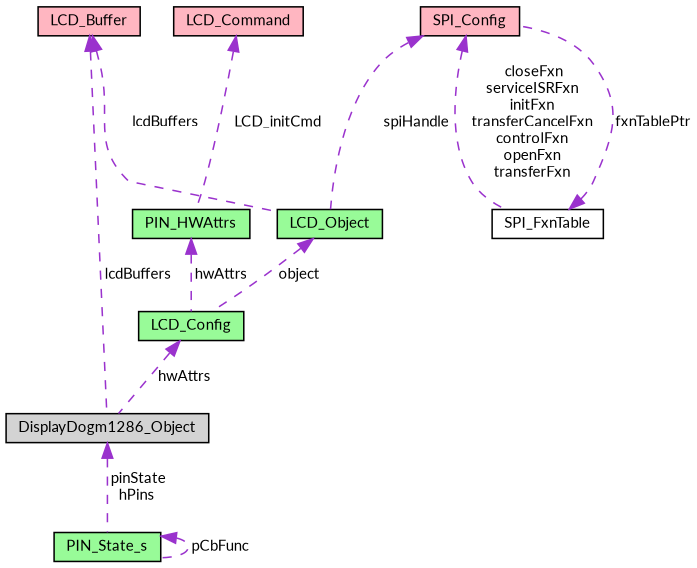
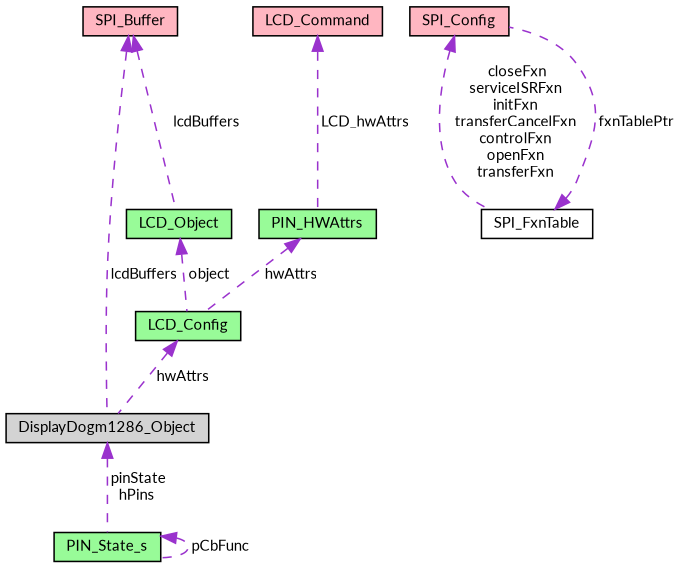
(89, 21) -> (130, 21)
(350, 116) -> none
(277, 123) -> (364, 123)
